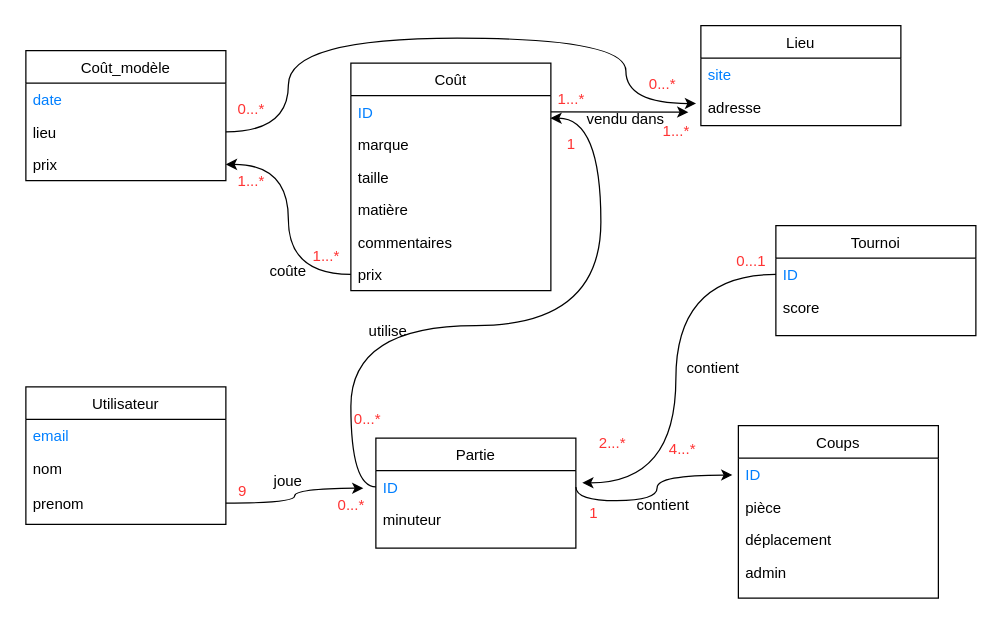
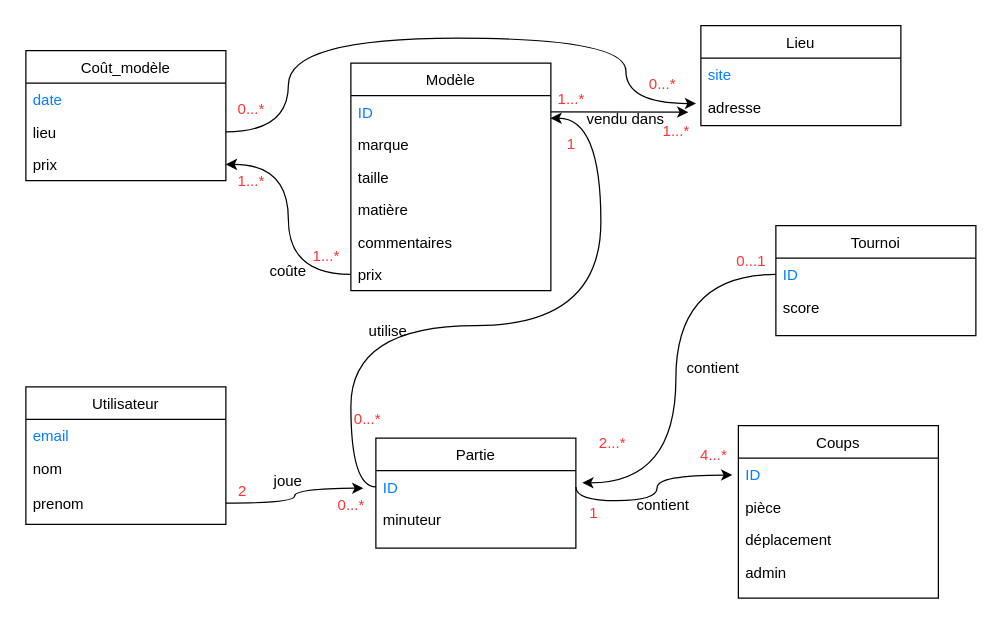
(450, 80) -> (450, 80)
(682, 449) -> (713, 456)
(243, 492) -> (243, 492)
